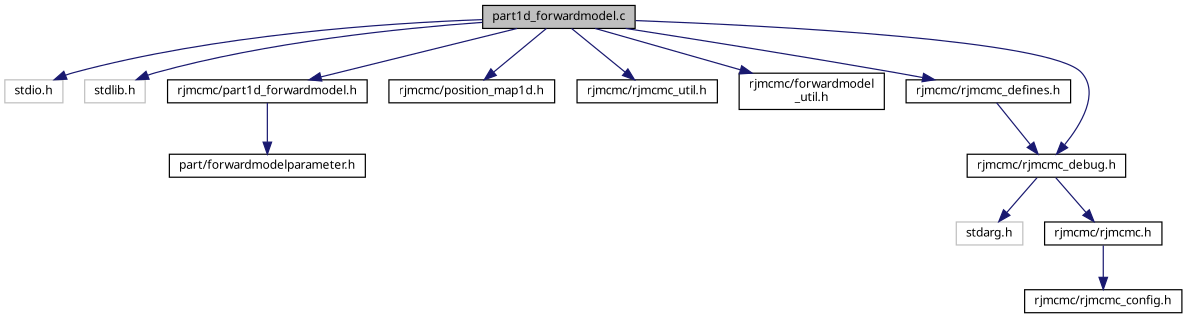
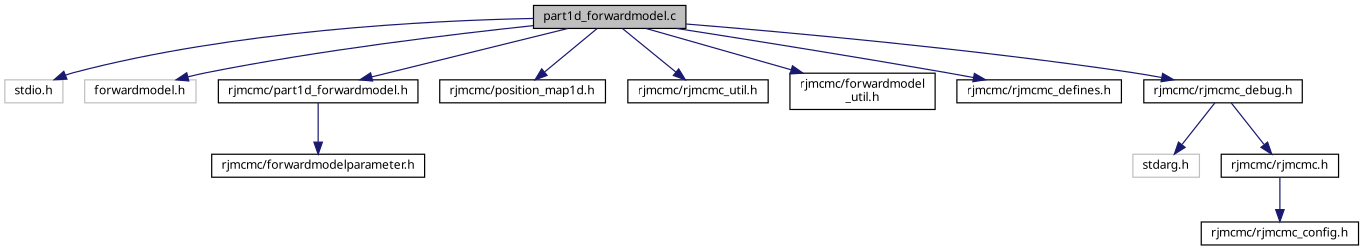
(115, 91) -> (140, 91)
(1014, 124) -> none
(267, 166) -> (318, 166)
